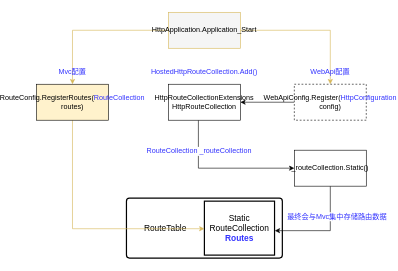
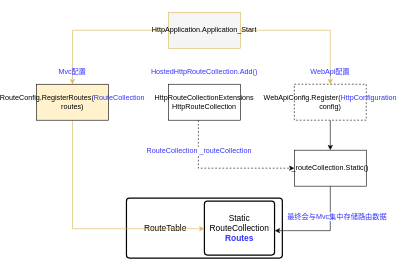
(245, 102) -> (330, 144)
(238, 168) -> (238, 168)
(239, 228) -> (239, 228)
